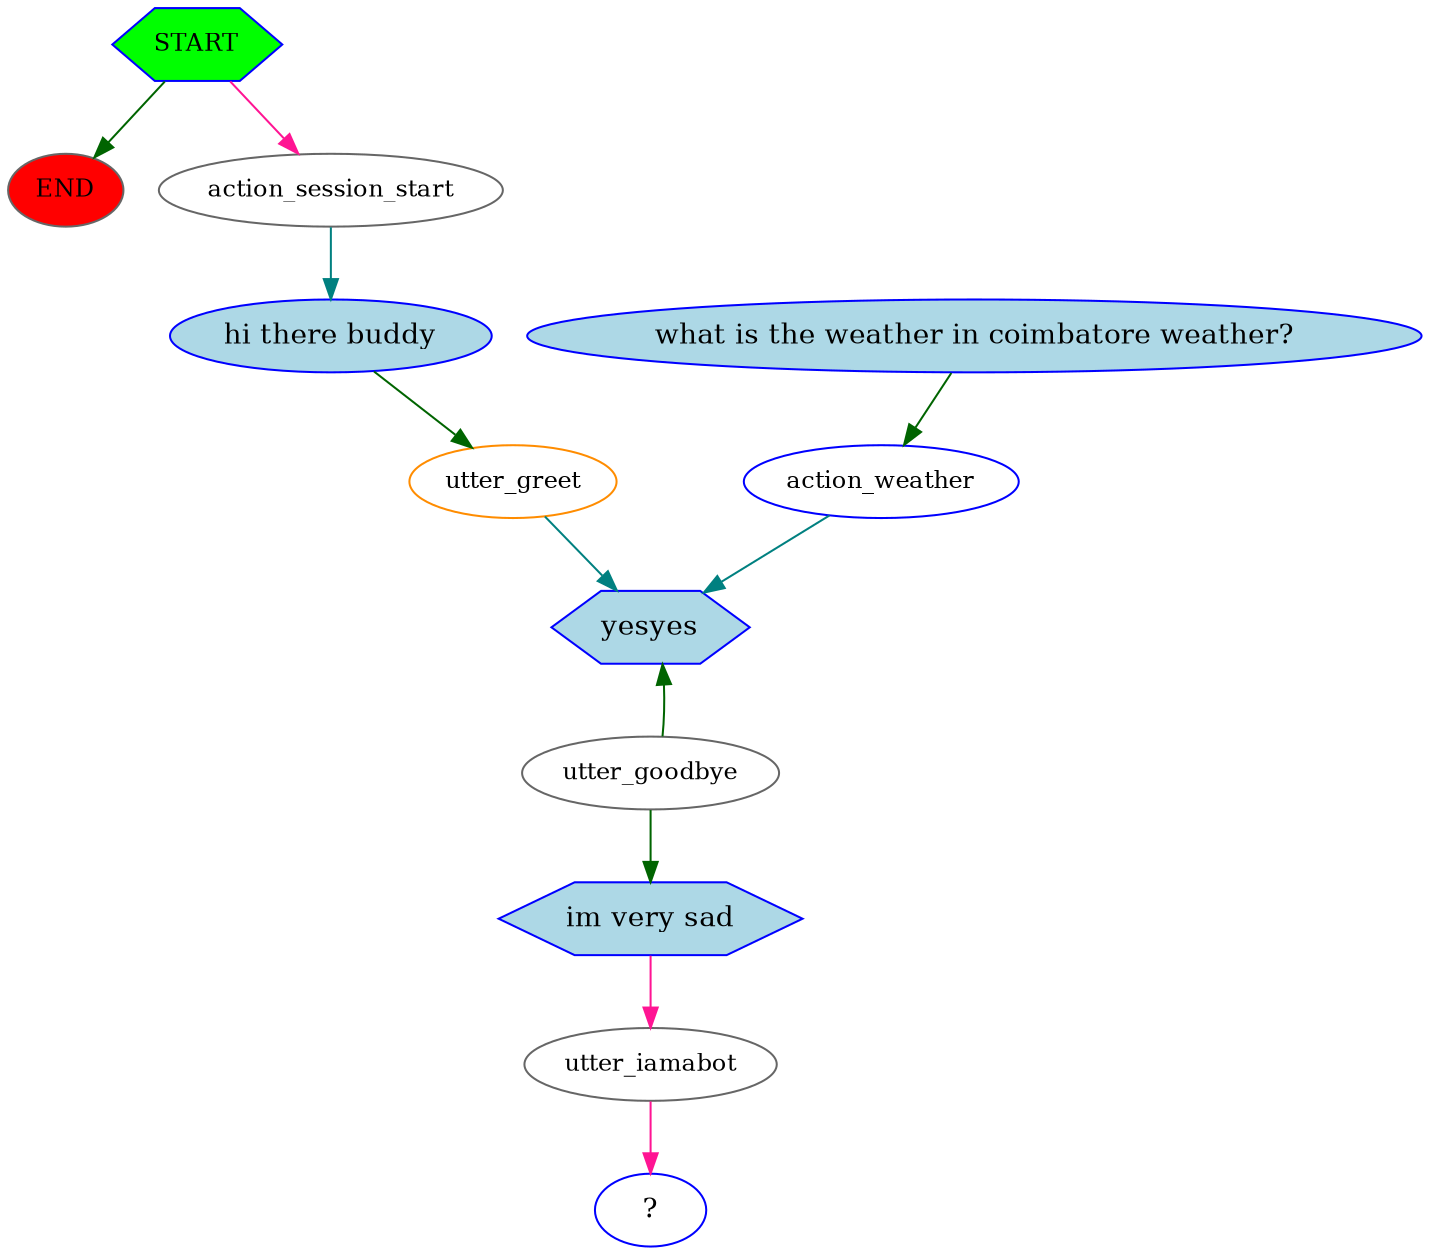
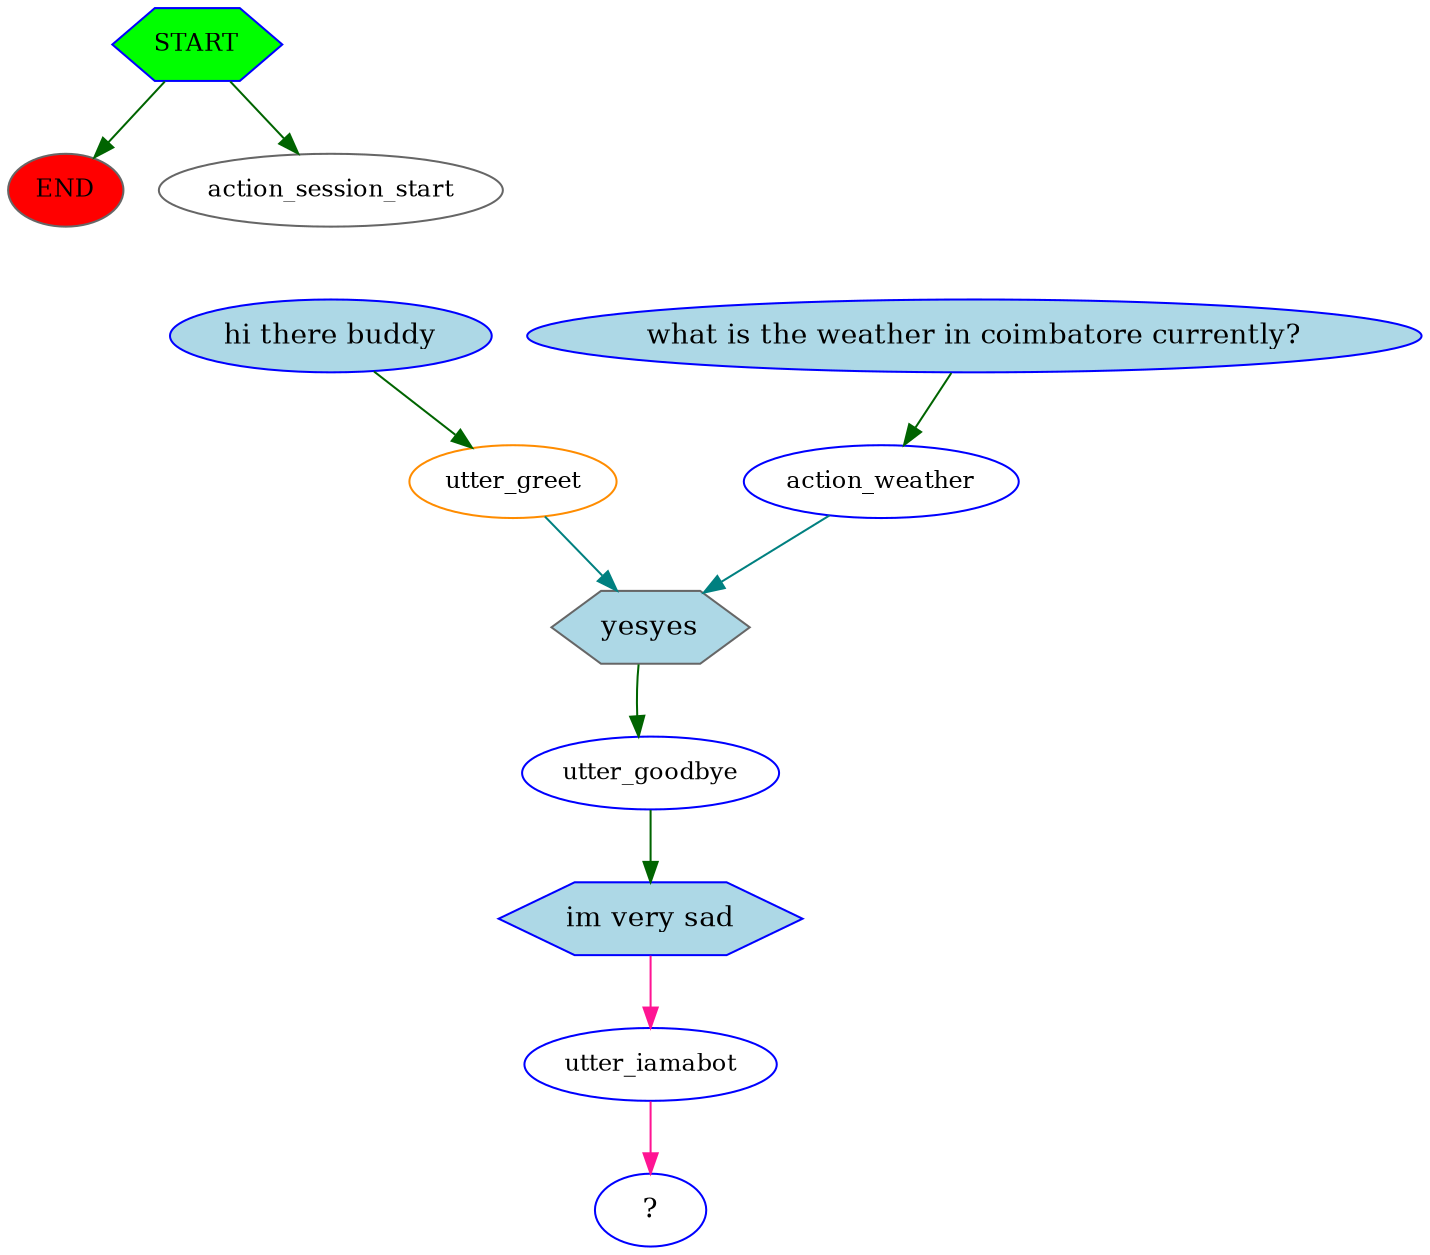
(257, 110) -> (257, 110)
(331, 253) -> none
(974, 336) -> (974, 336)
(651, 627) -> (651, 627)
(664, 711) -> (637, 690)
(651, 773) -> (651, 773)
(651, 1064) -> (651, 1064)
